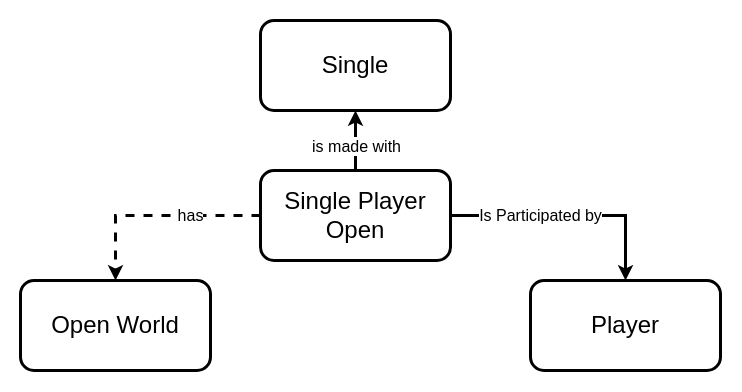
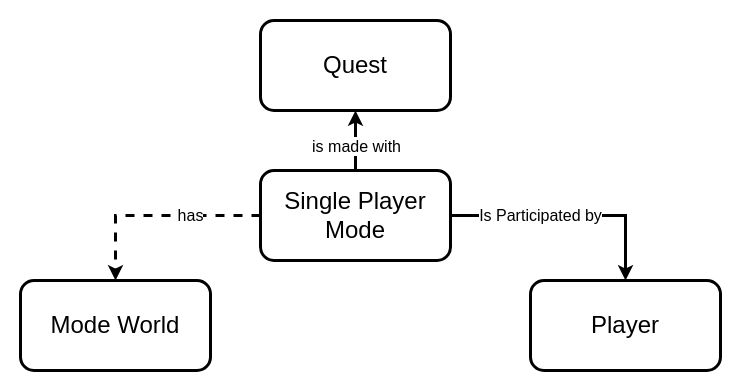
(356, 66) -> (356, 66)
(356, 216) -> (356, 216)
(116, 326) -> (116, 326)
